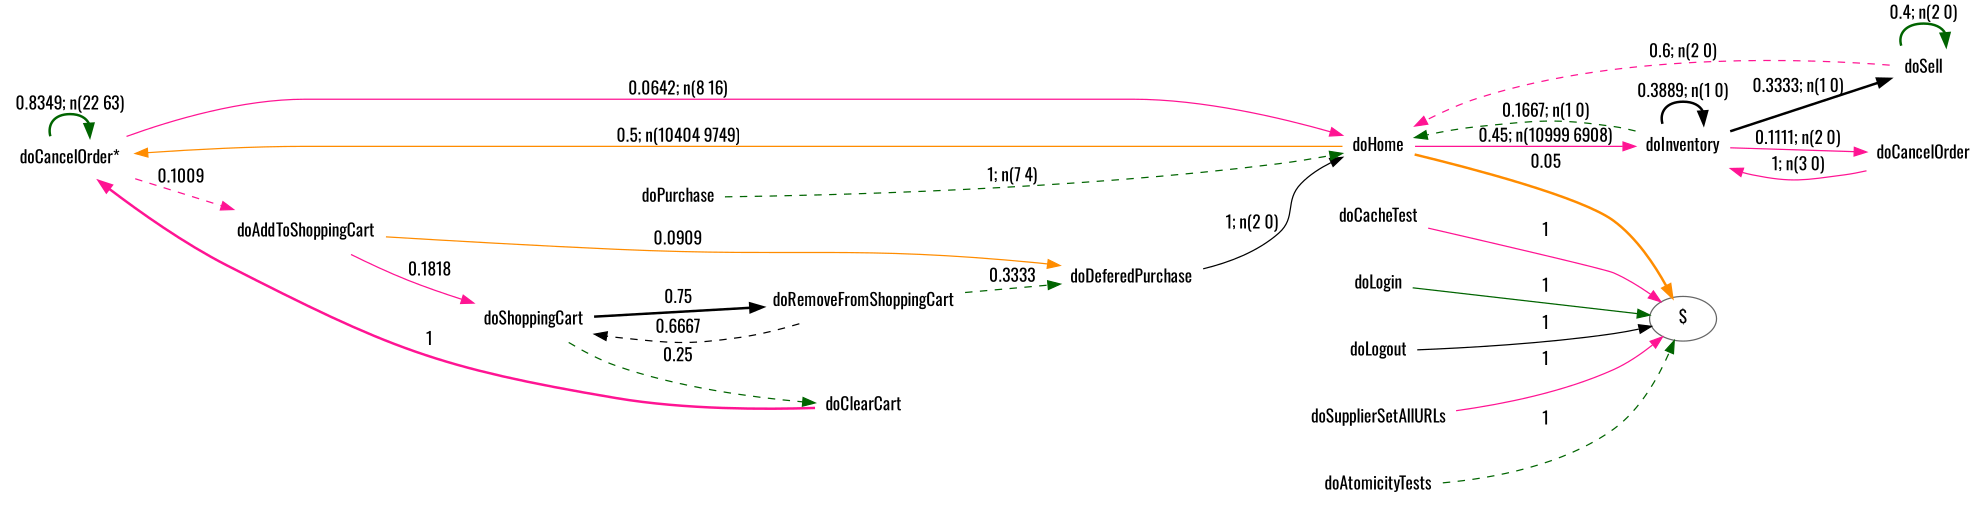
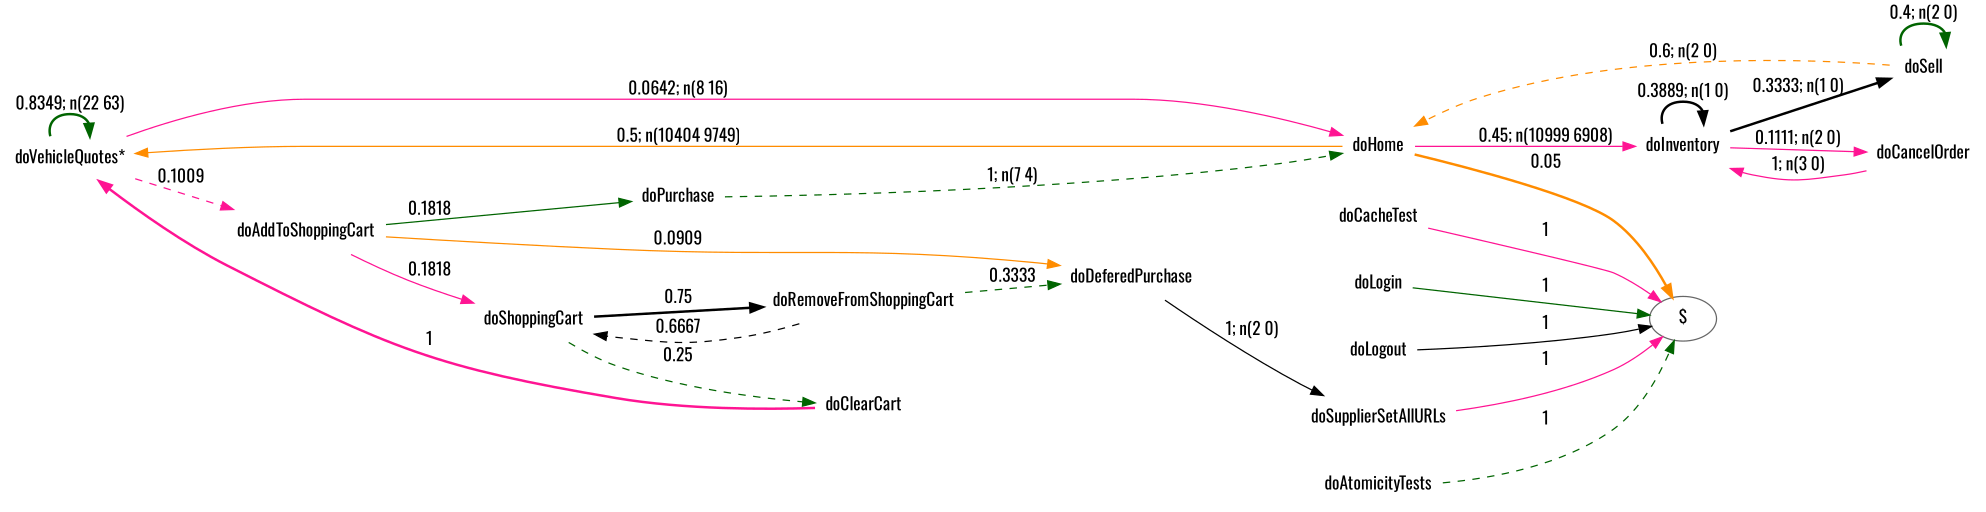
(1654, 65) -> (1654, 65)
(1531, 122) -> none
(70, 159) -> (70, 159)
none -> (503, 214)
(1281, 230) -> (1237, 347)
